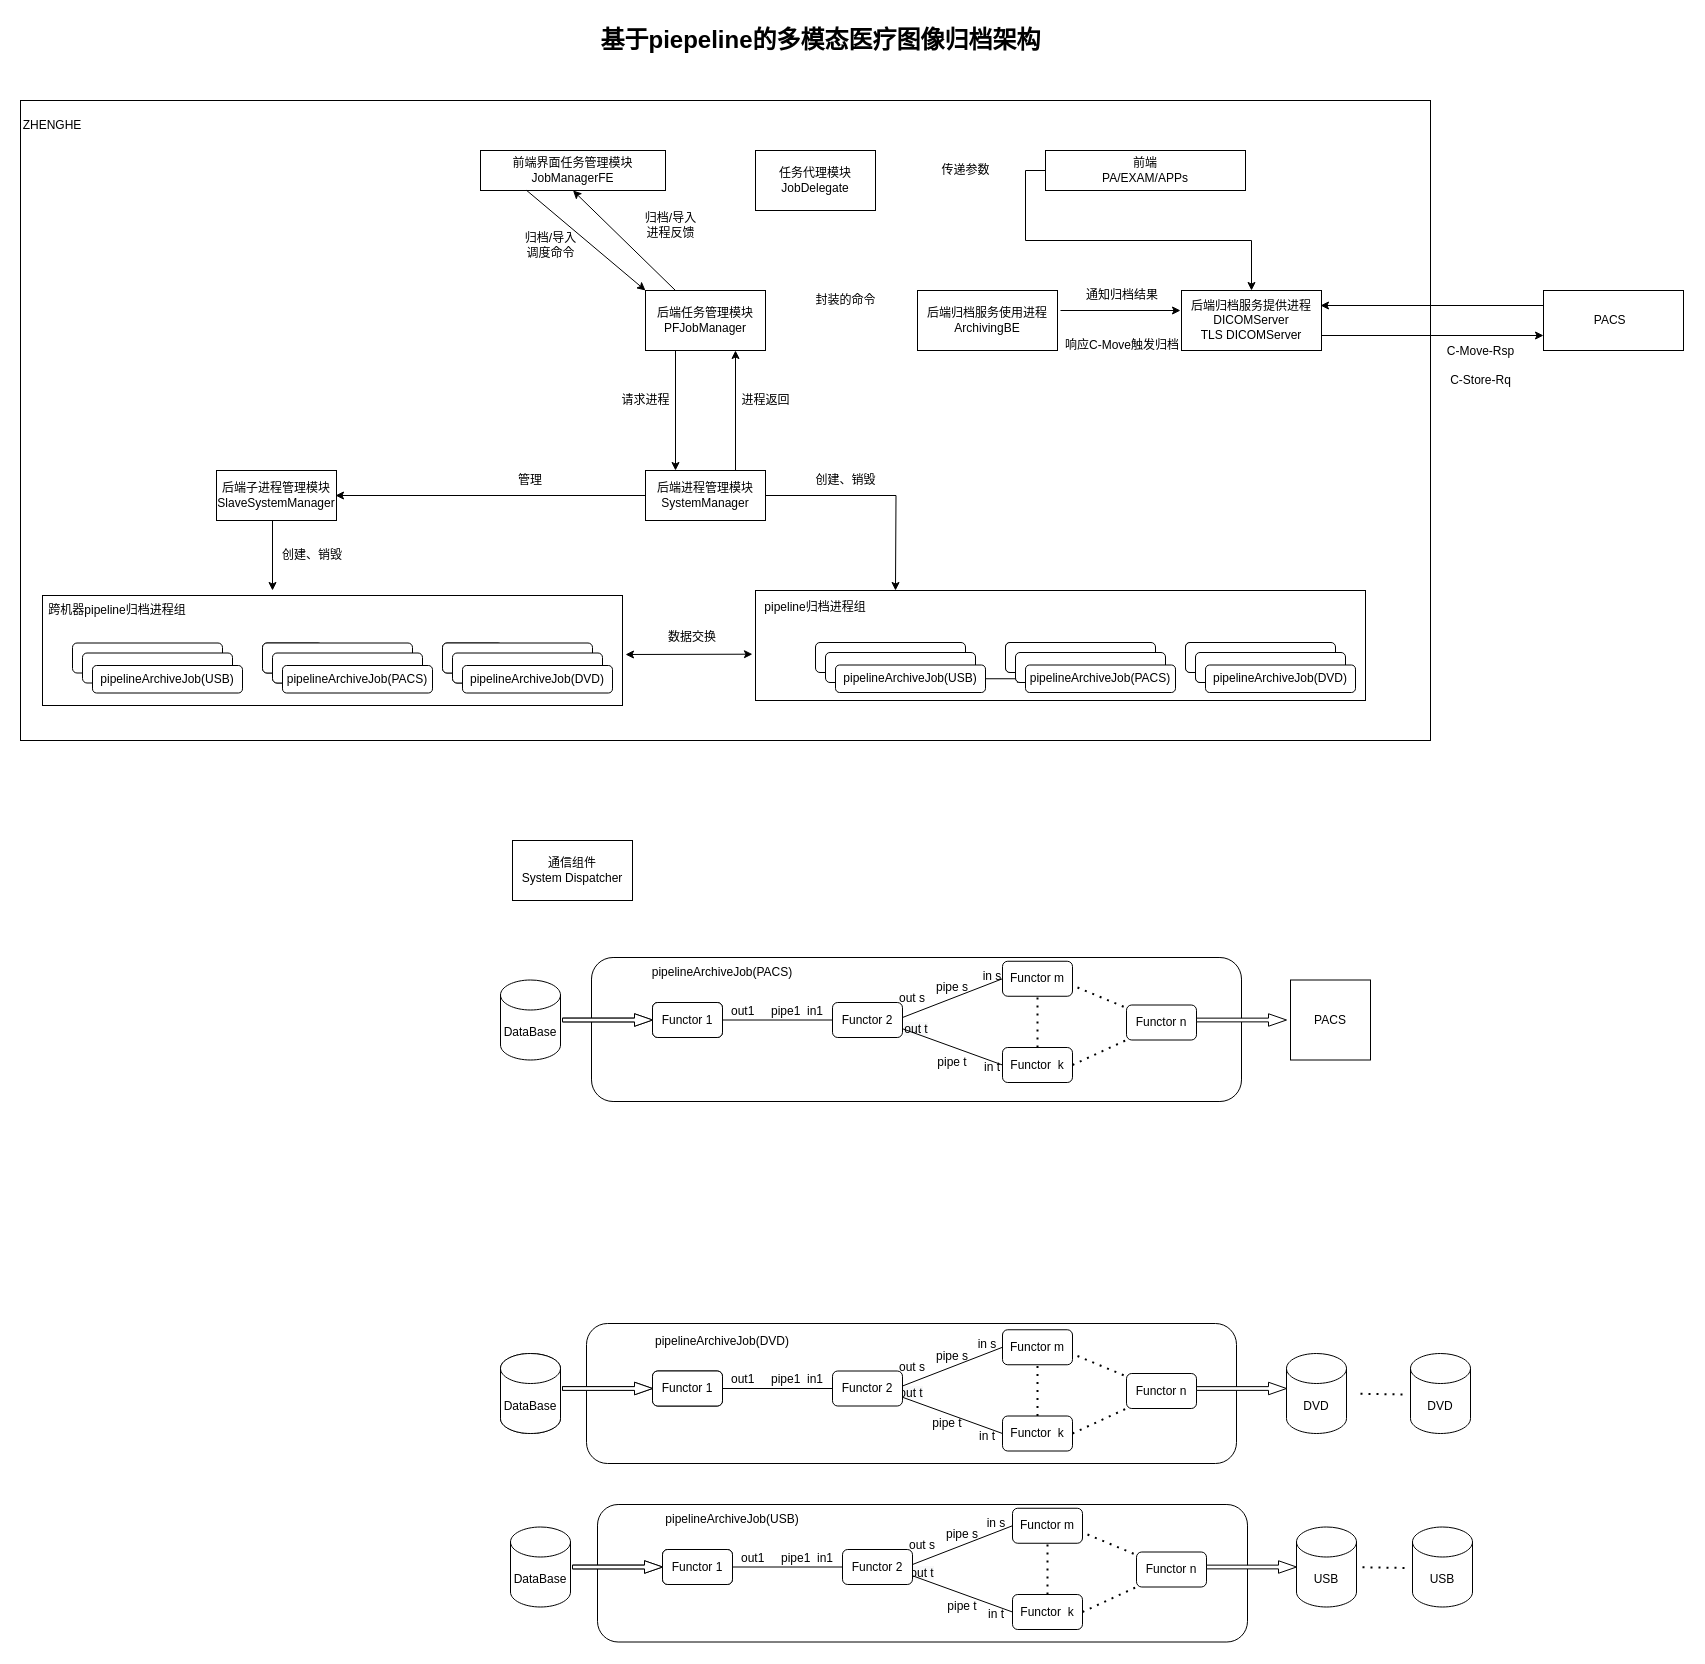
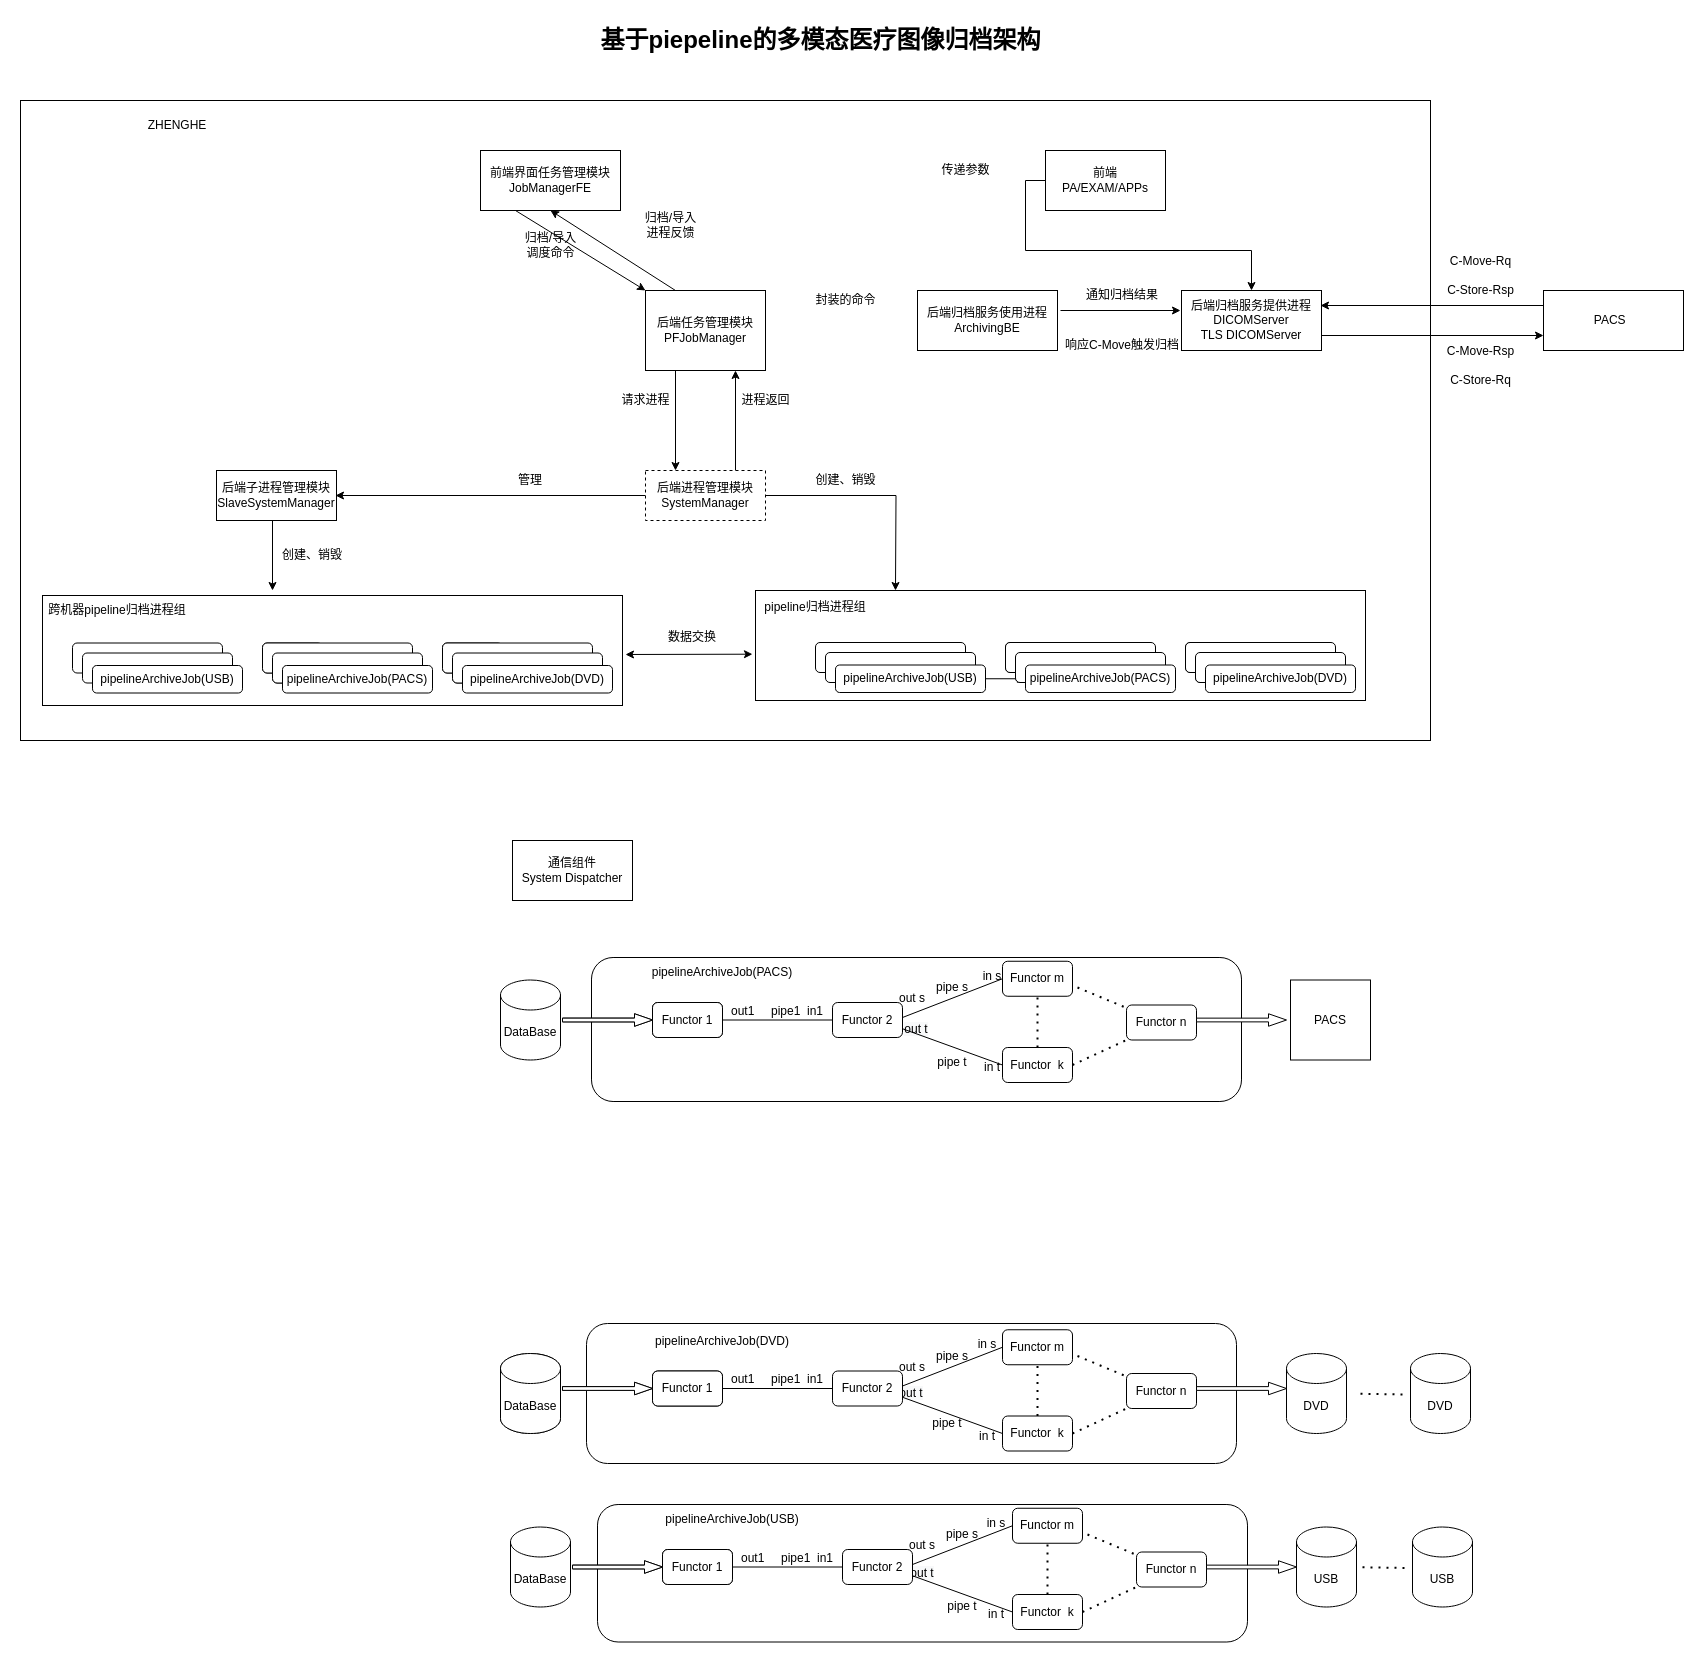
(53, 126) -> (178, 126)
(573, 171) -> (551, 181)
(1146, 171) -> (1106, 181)
(816, 181) -> none
none -> (1481, 276)
(706, 321) -> (706, 331)
(706, 496) -> (706, 496)
